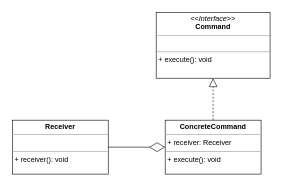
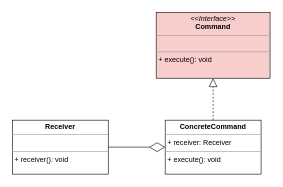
(213, 45) -> (213, 45)
